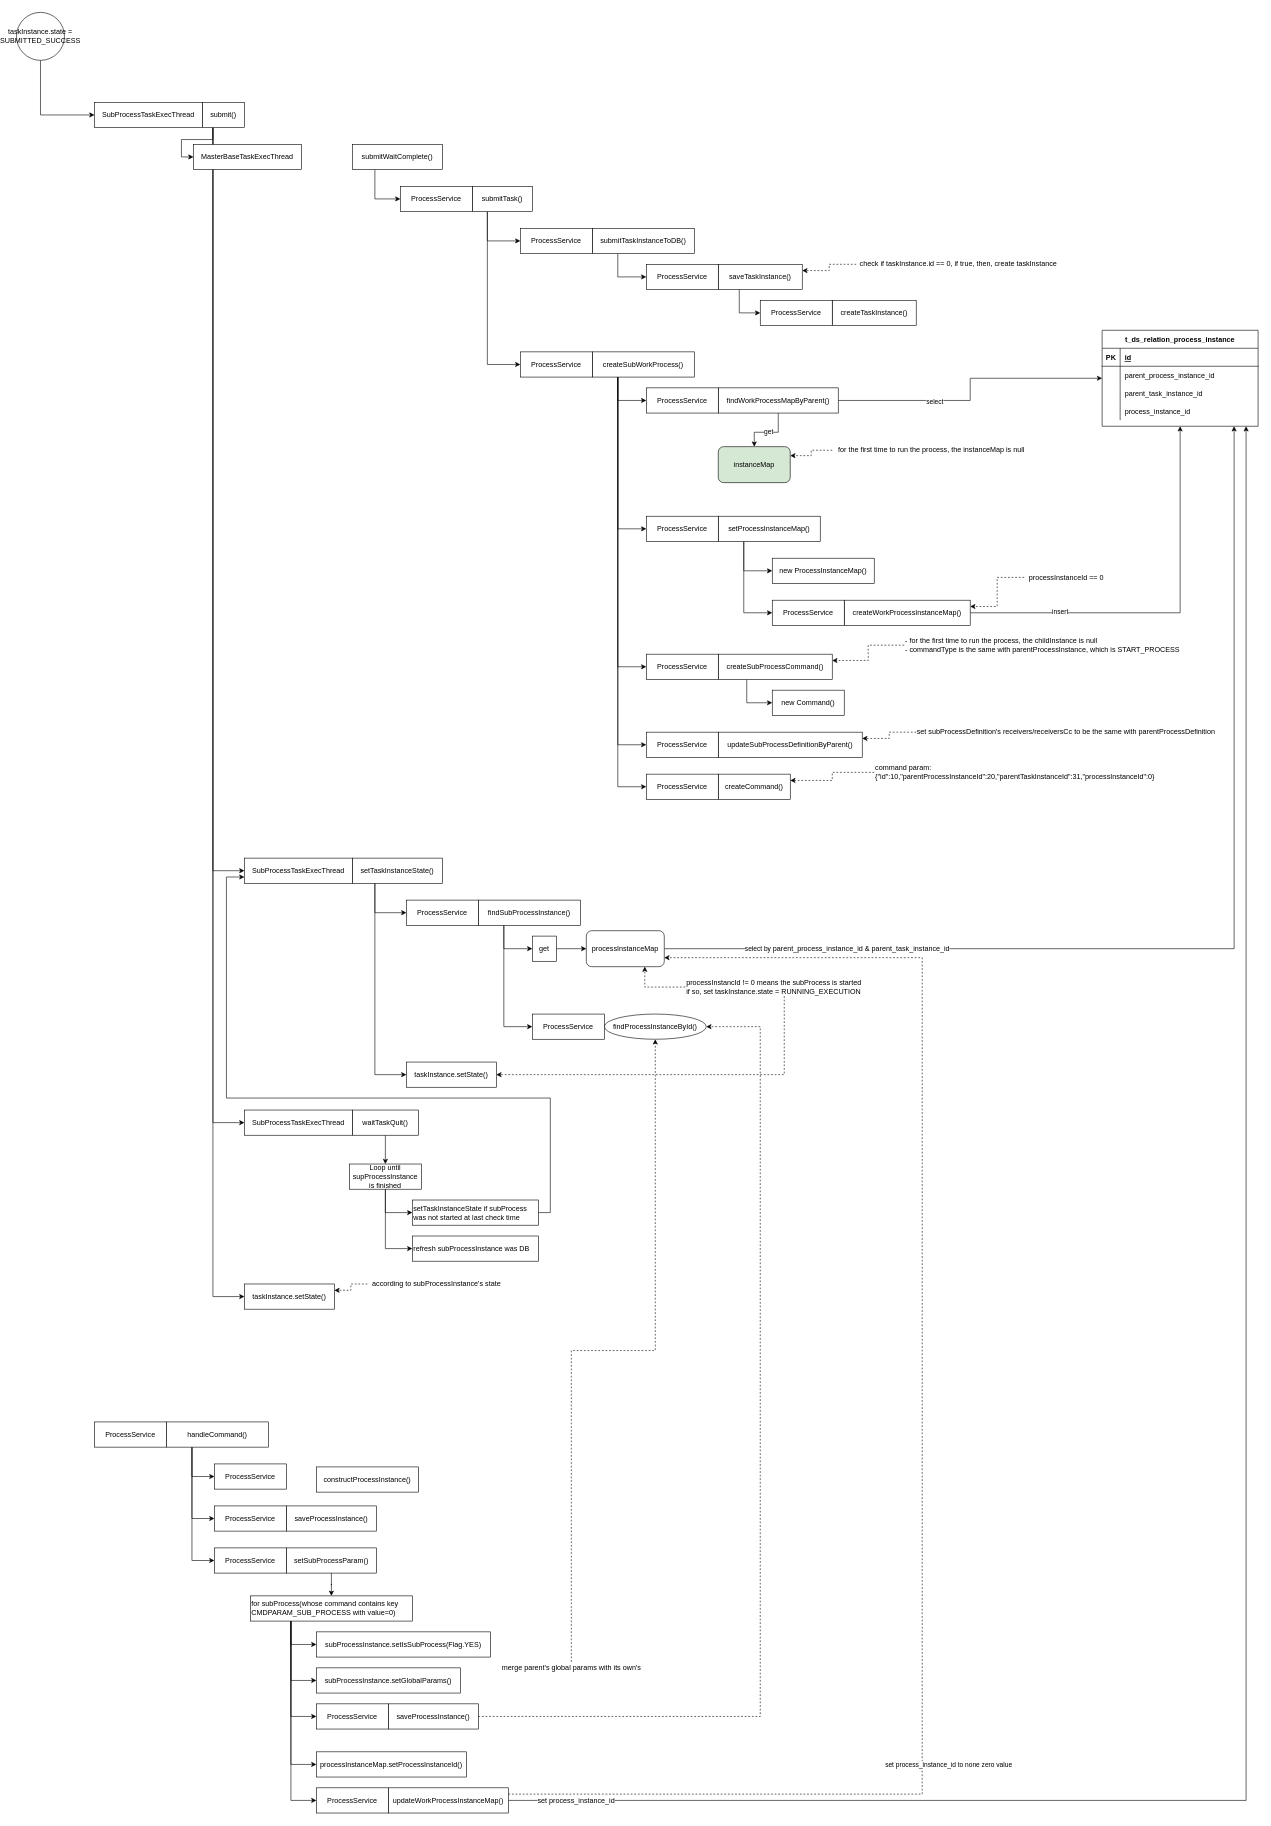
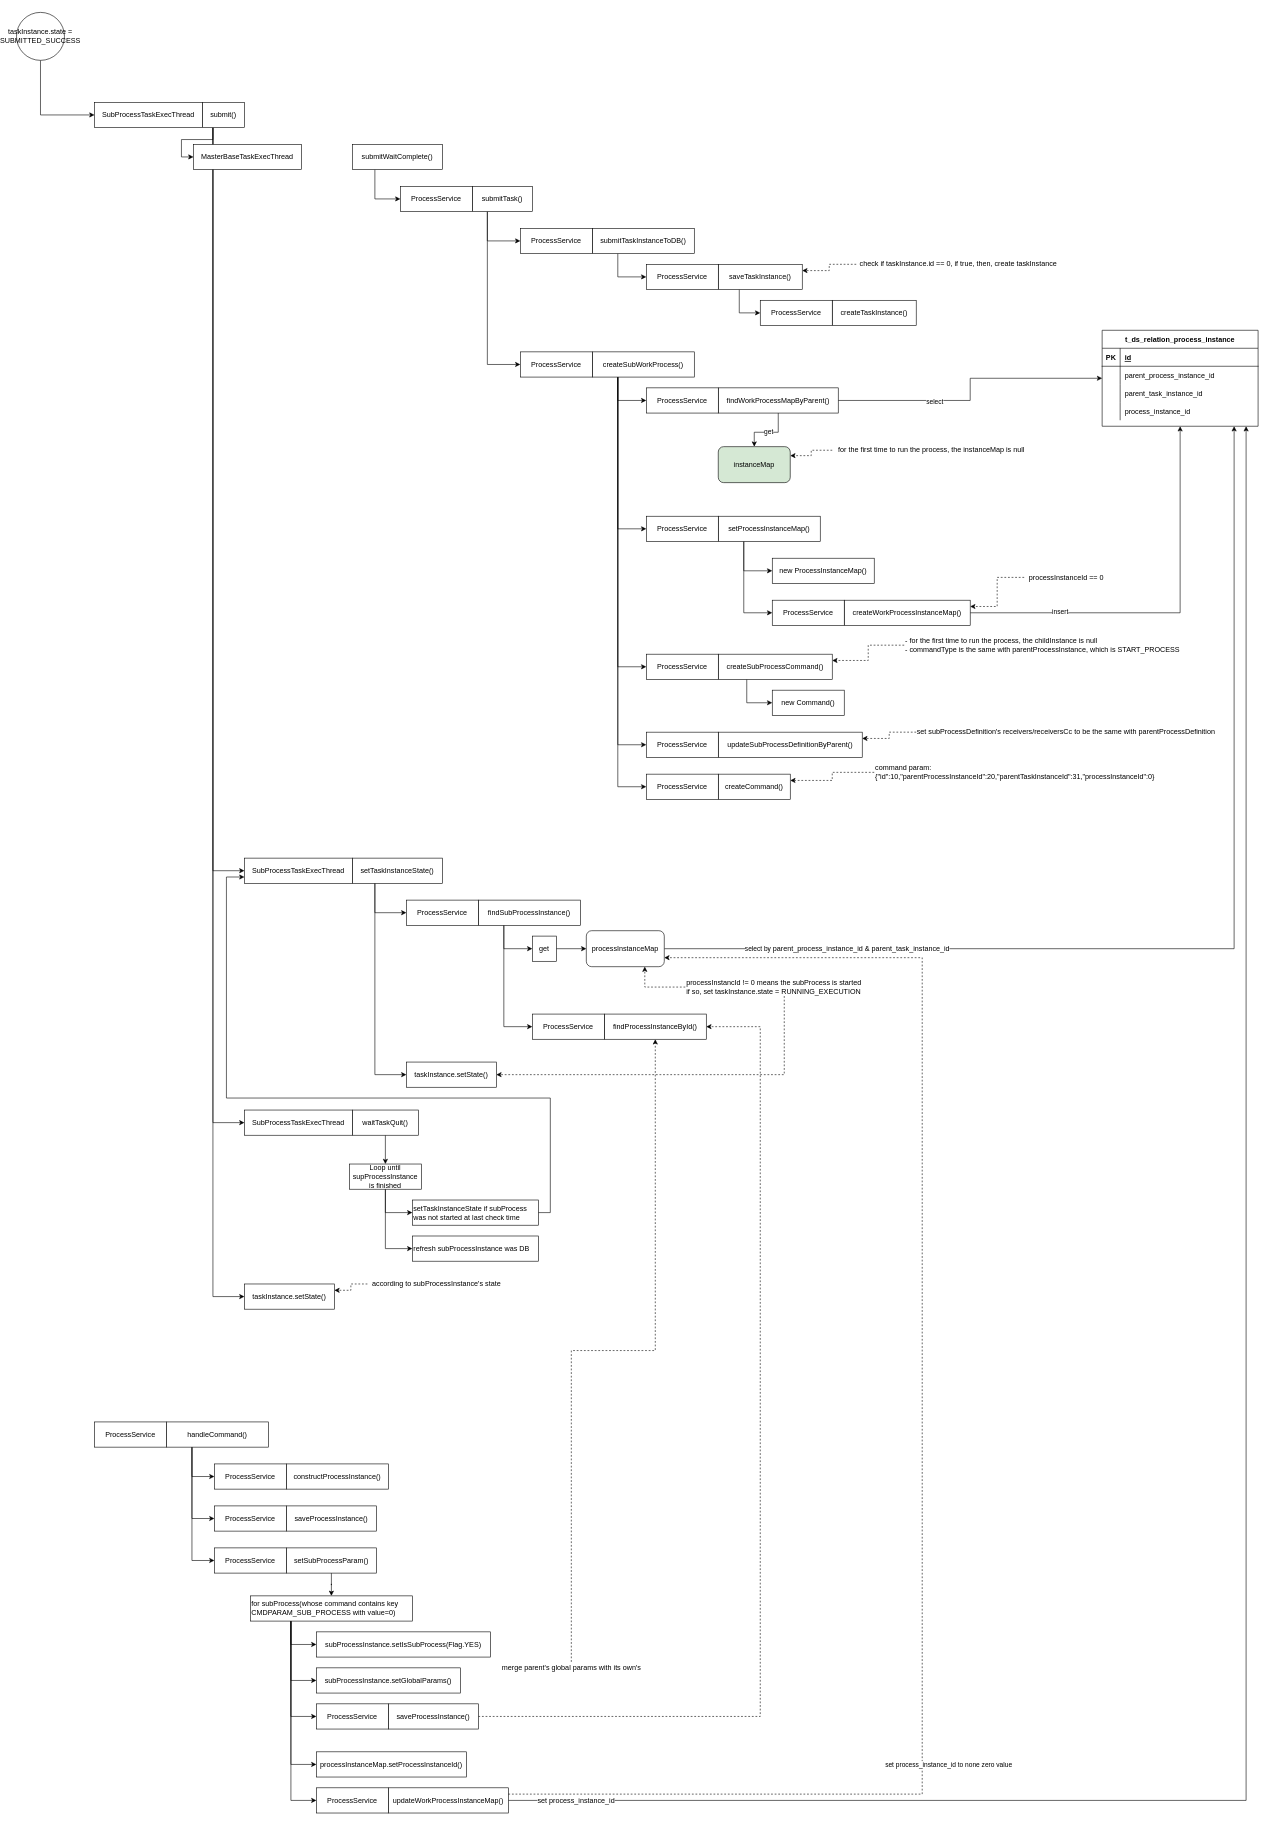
(656, 1027) -> (656, 1027)
(368, 1480) -> (338, 1477)
